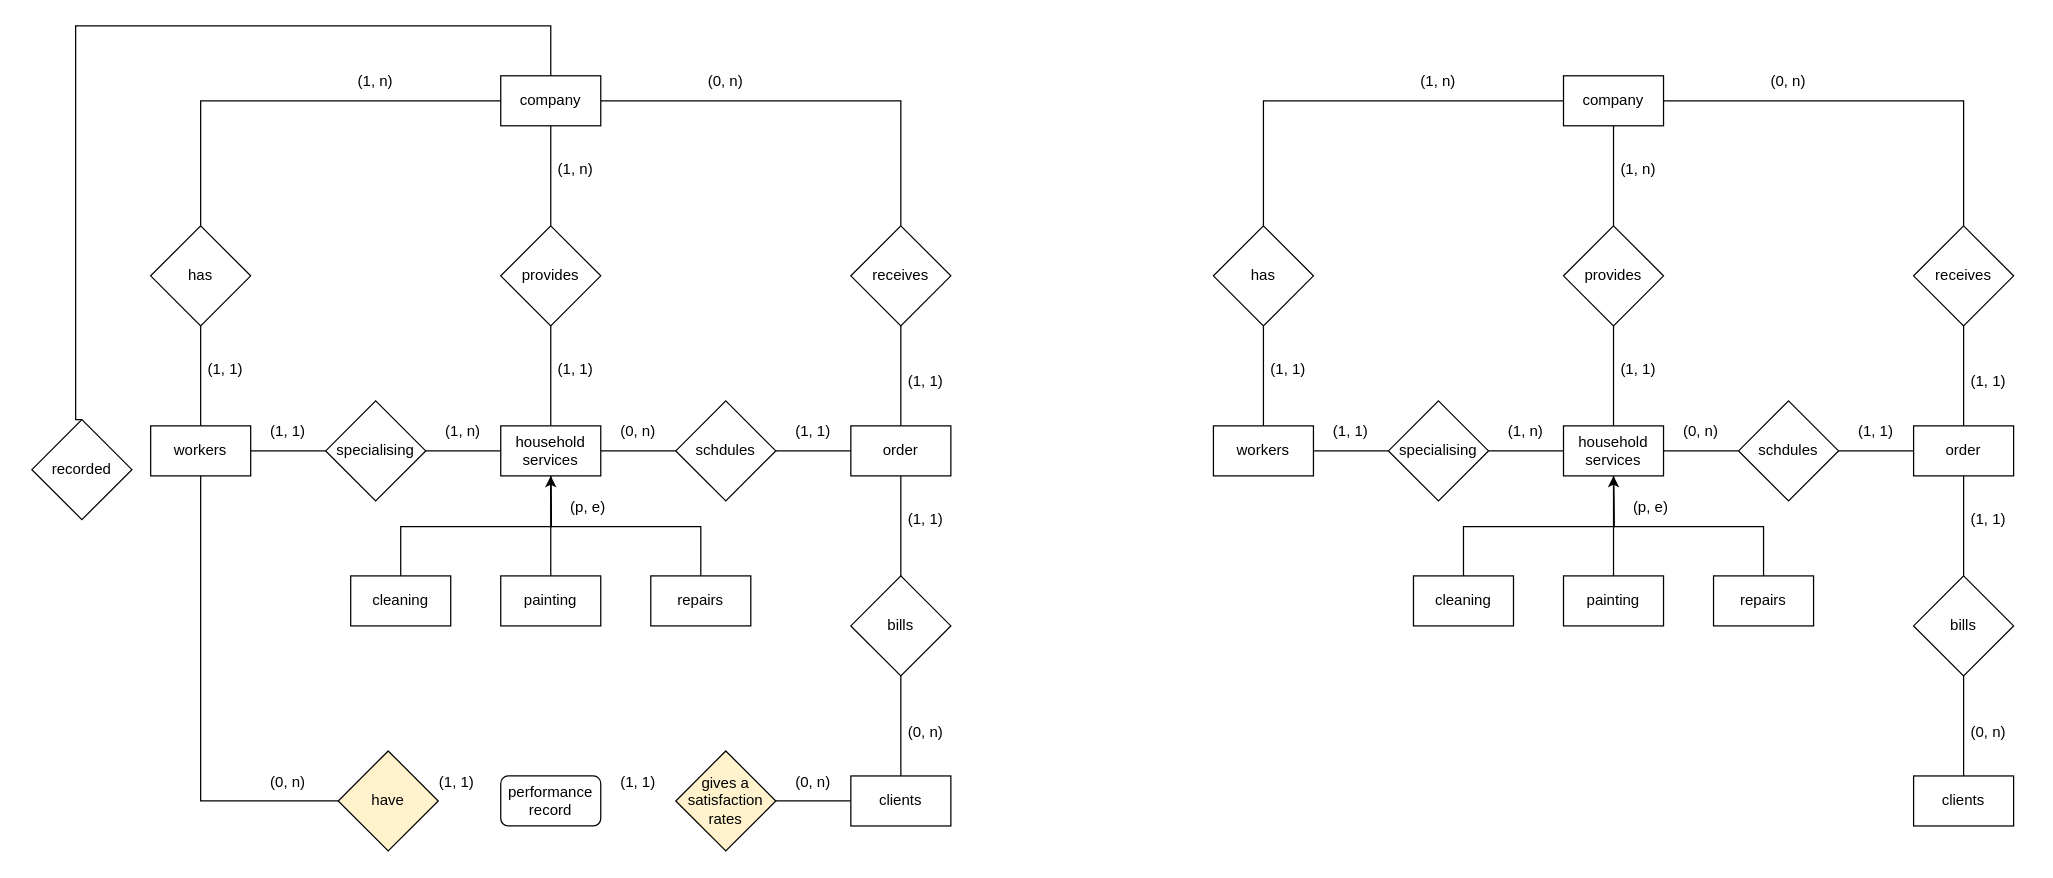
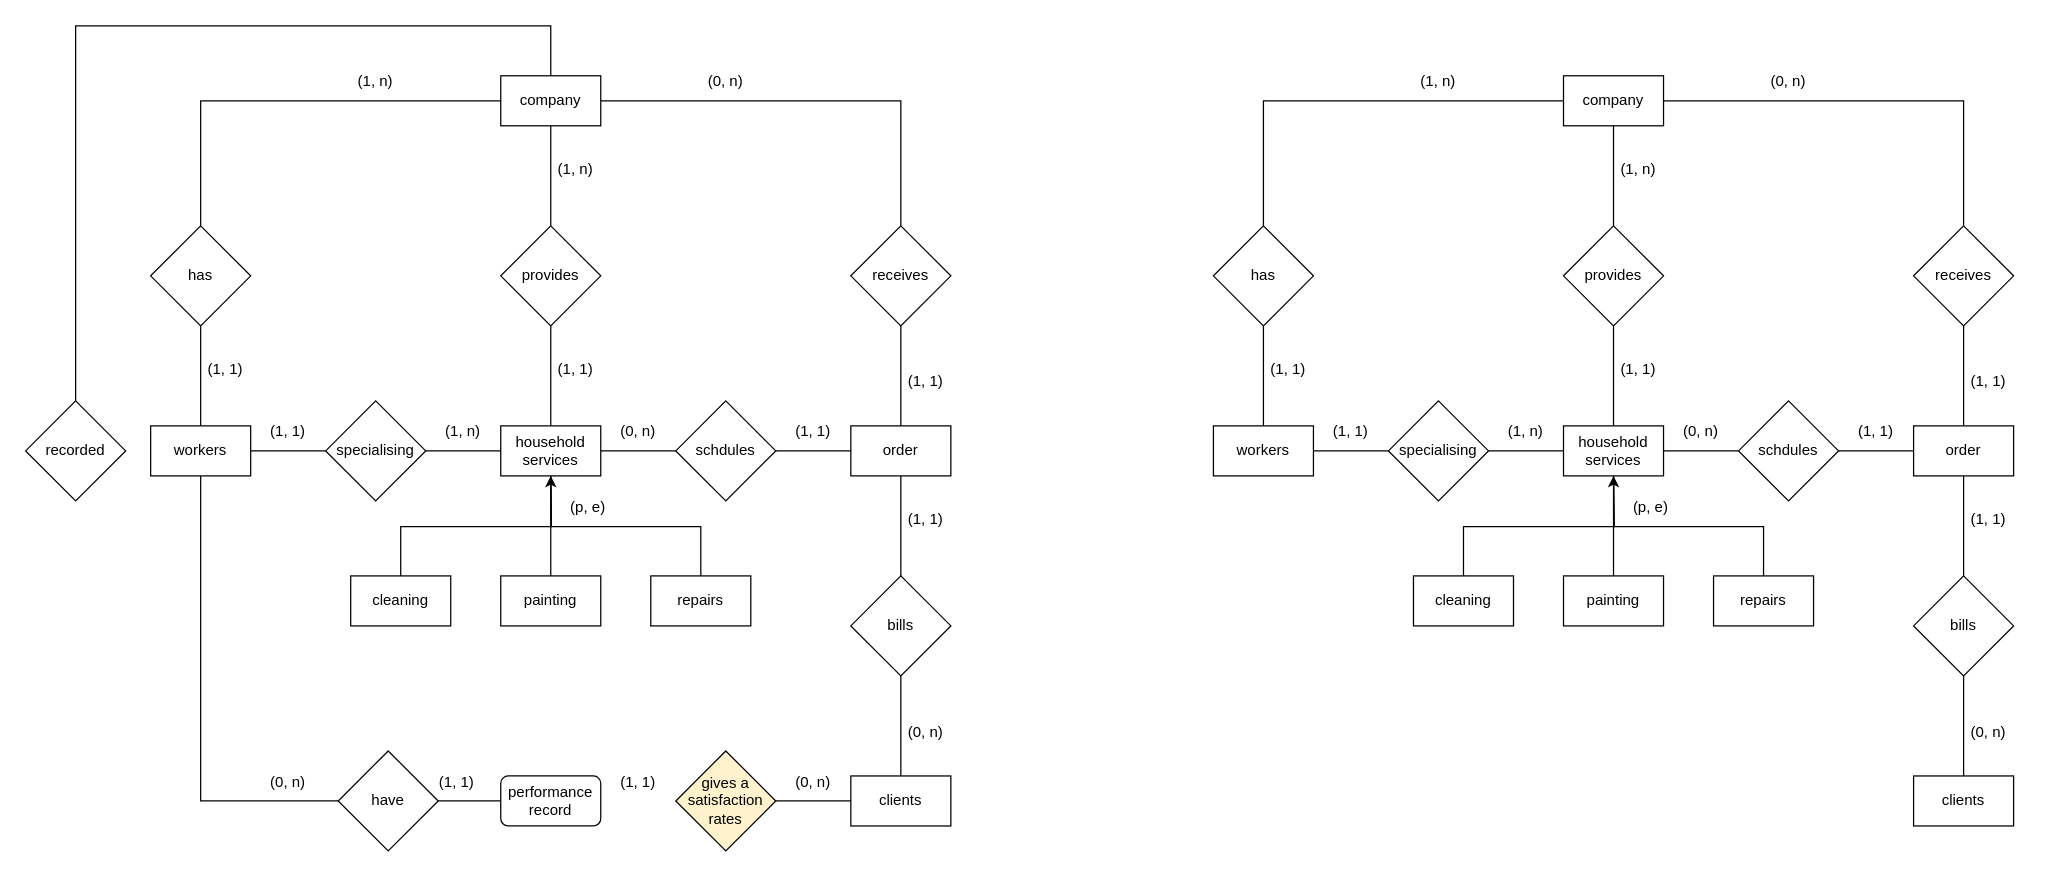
(82, 469) -> (76, 451)
(388, 801) -> (388, 801)
none -> (469, 801)
